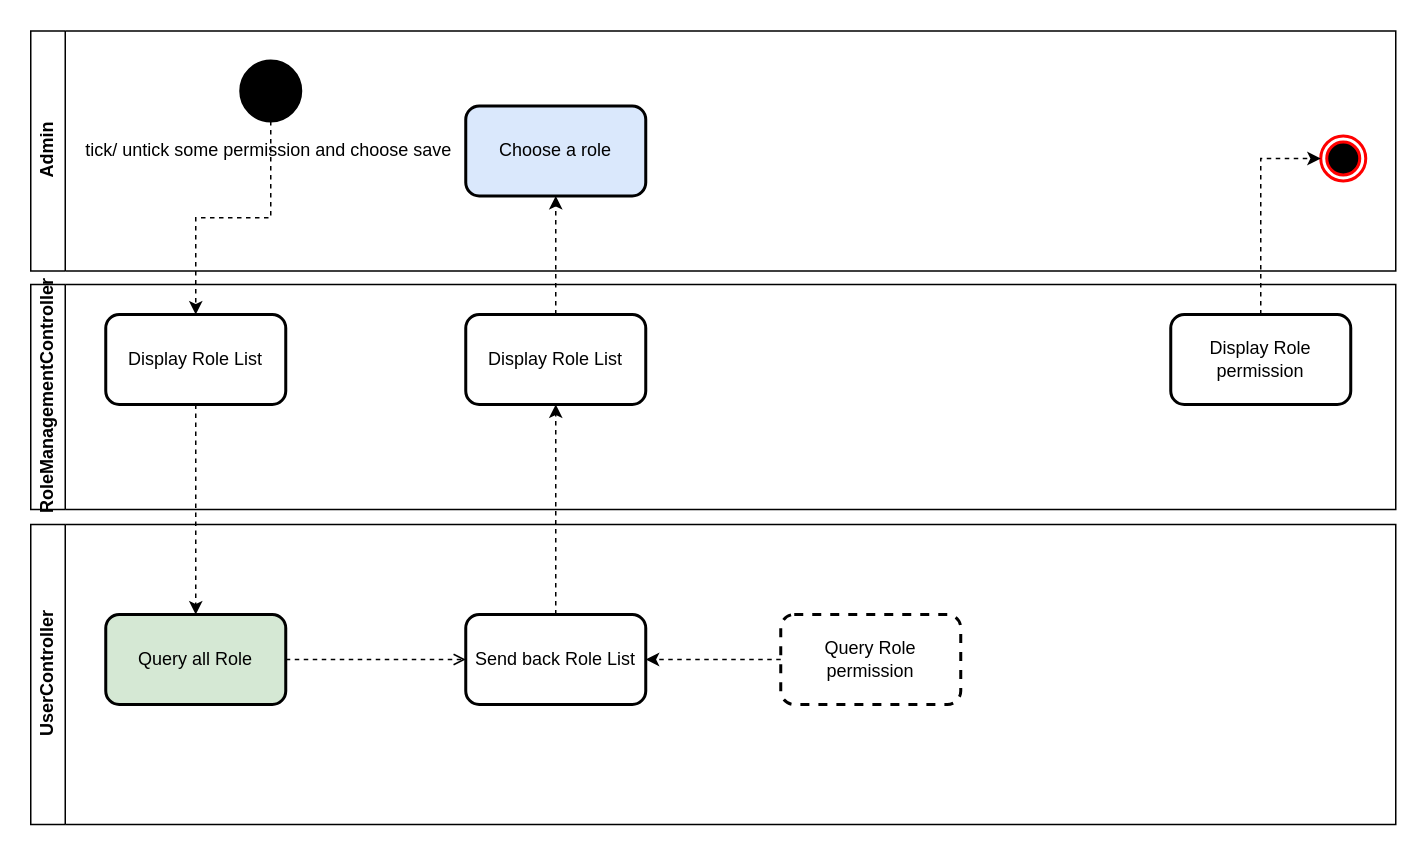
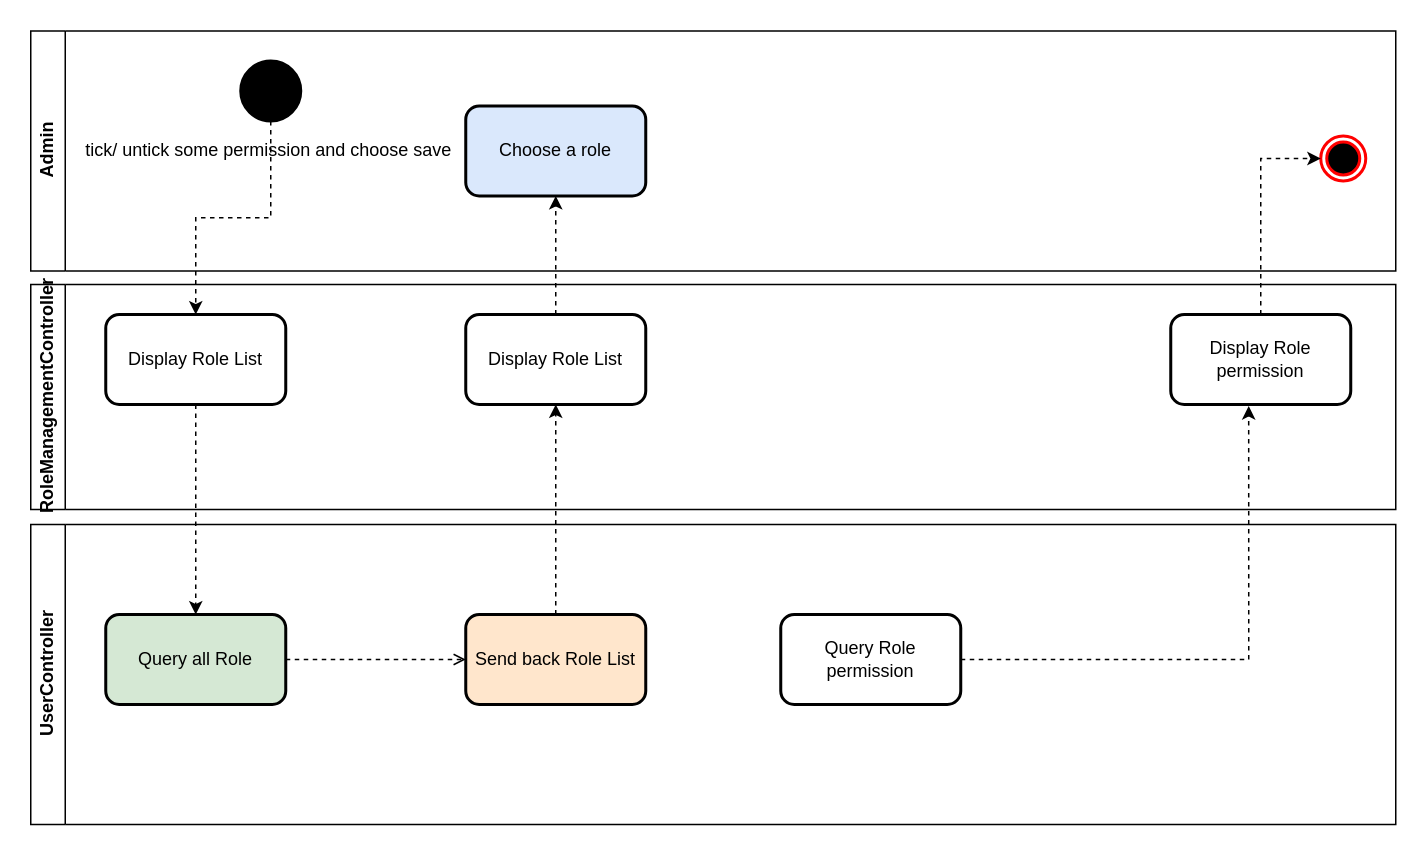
(556, 659) -> (556, 659)
(719, 659) -> (1226, 659)
(871, 659) -> (871, 659)
